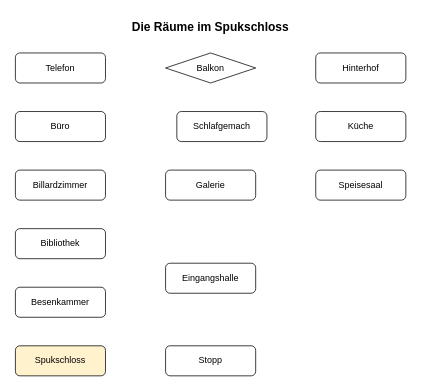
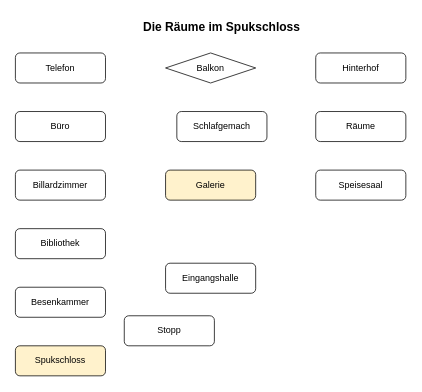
(210, 27) -> (222, 27)
(360, 126) -> (360, 126)
(210, 185) -> (210, 185)
(210, 360) -> (169, 330)
